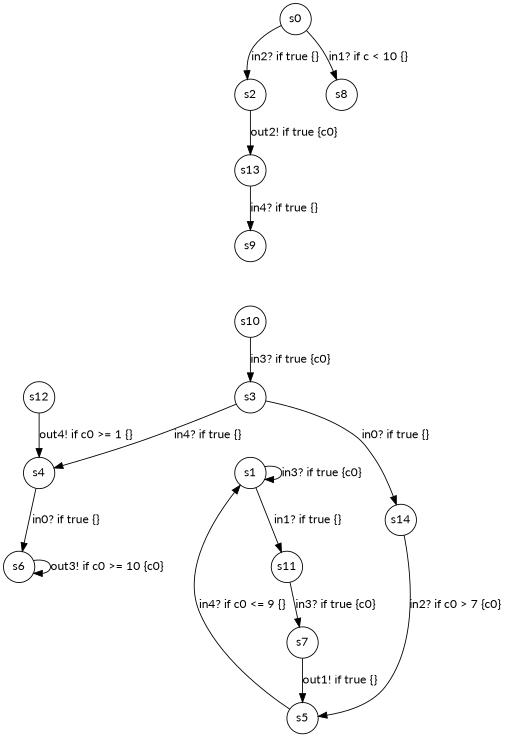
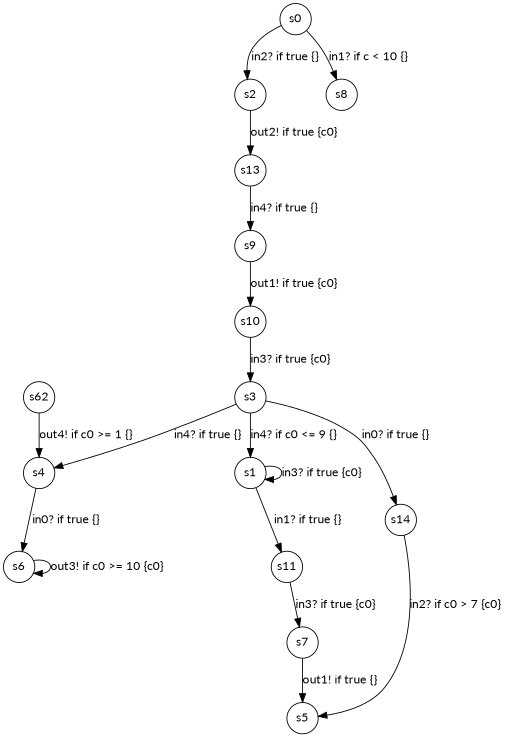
none -> (250, 280)
(39, 397) -> (39, 397)
(200, 614) -> (250, 431)
